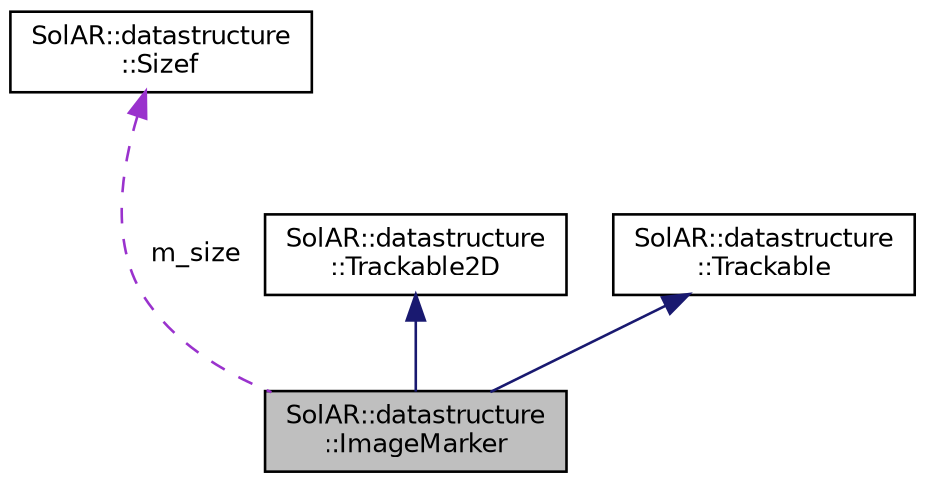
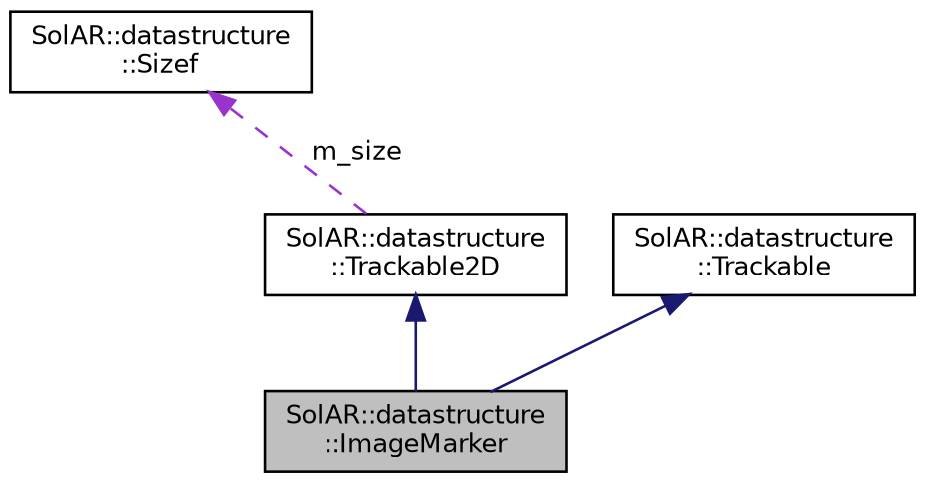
(138, 286) -> (299, 162)
